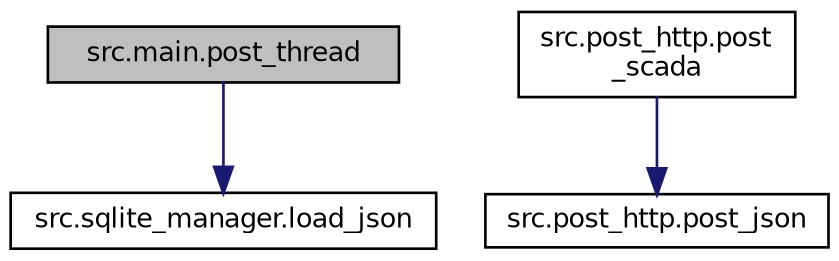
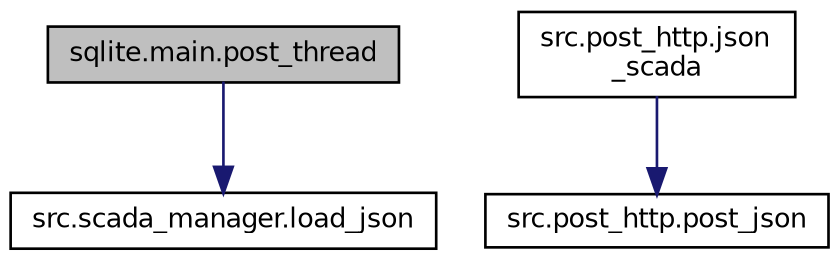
(223, 55) -> (223, 55)
(657, 55) -> (657, 55)
(223, 221) -> (223, 221)
